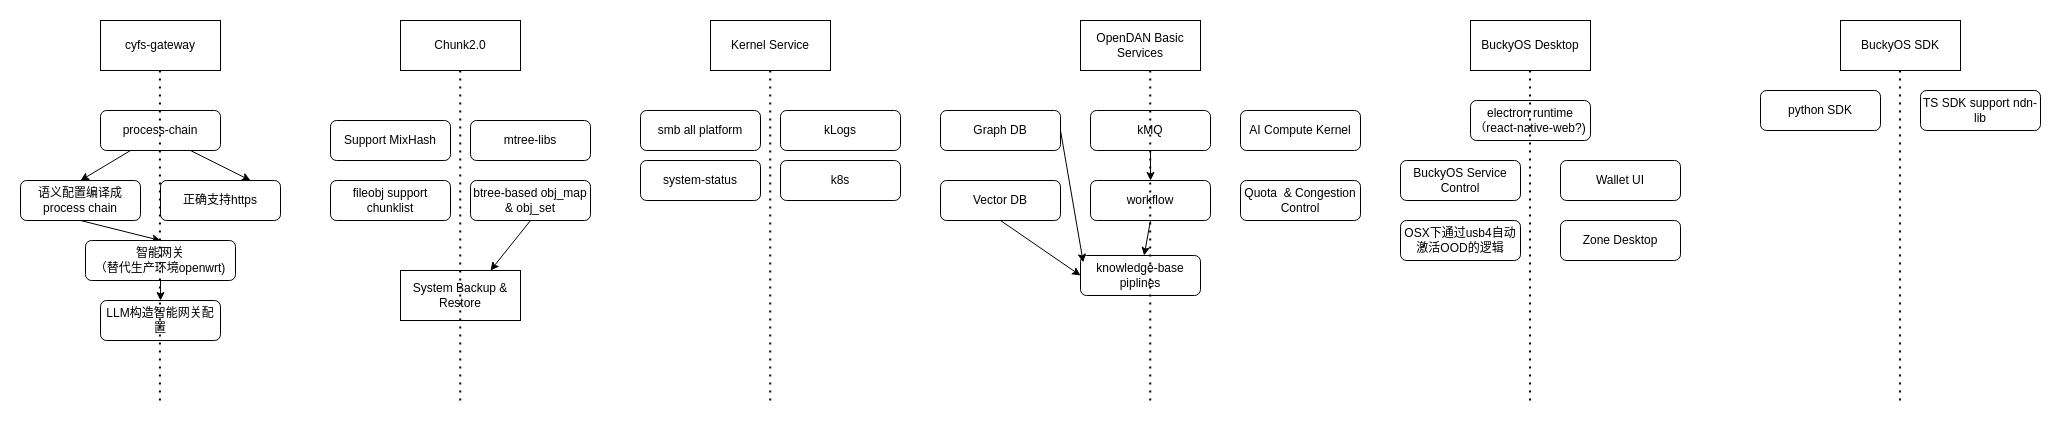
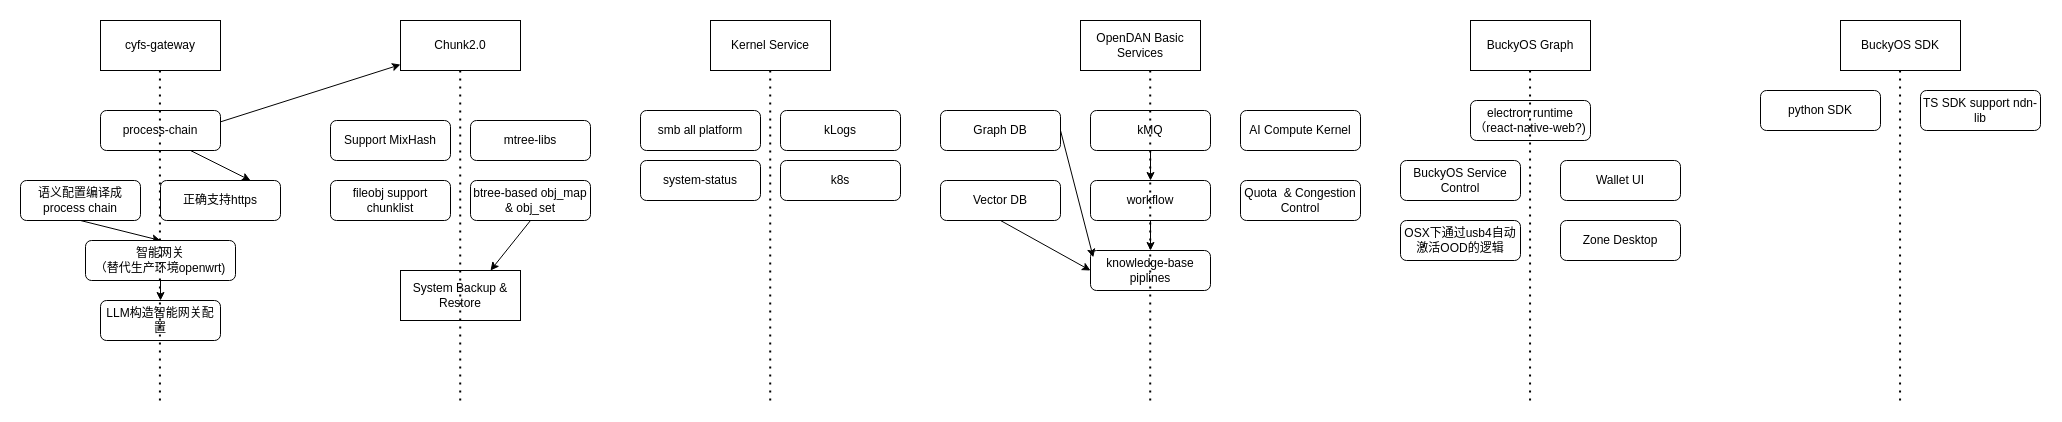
(1531, 46) -> (1531, 46)
(109, 164) -> (306, 95)
(1141, 276) -> (1151, 271)
